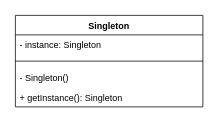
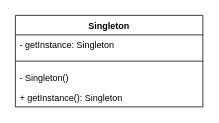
(66, 46) -> (75, 46)
